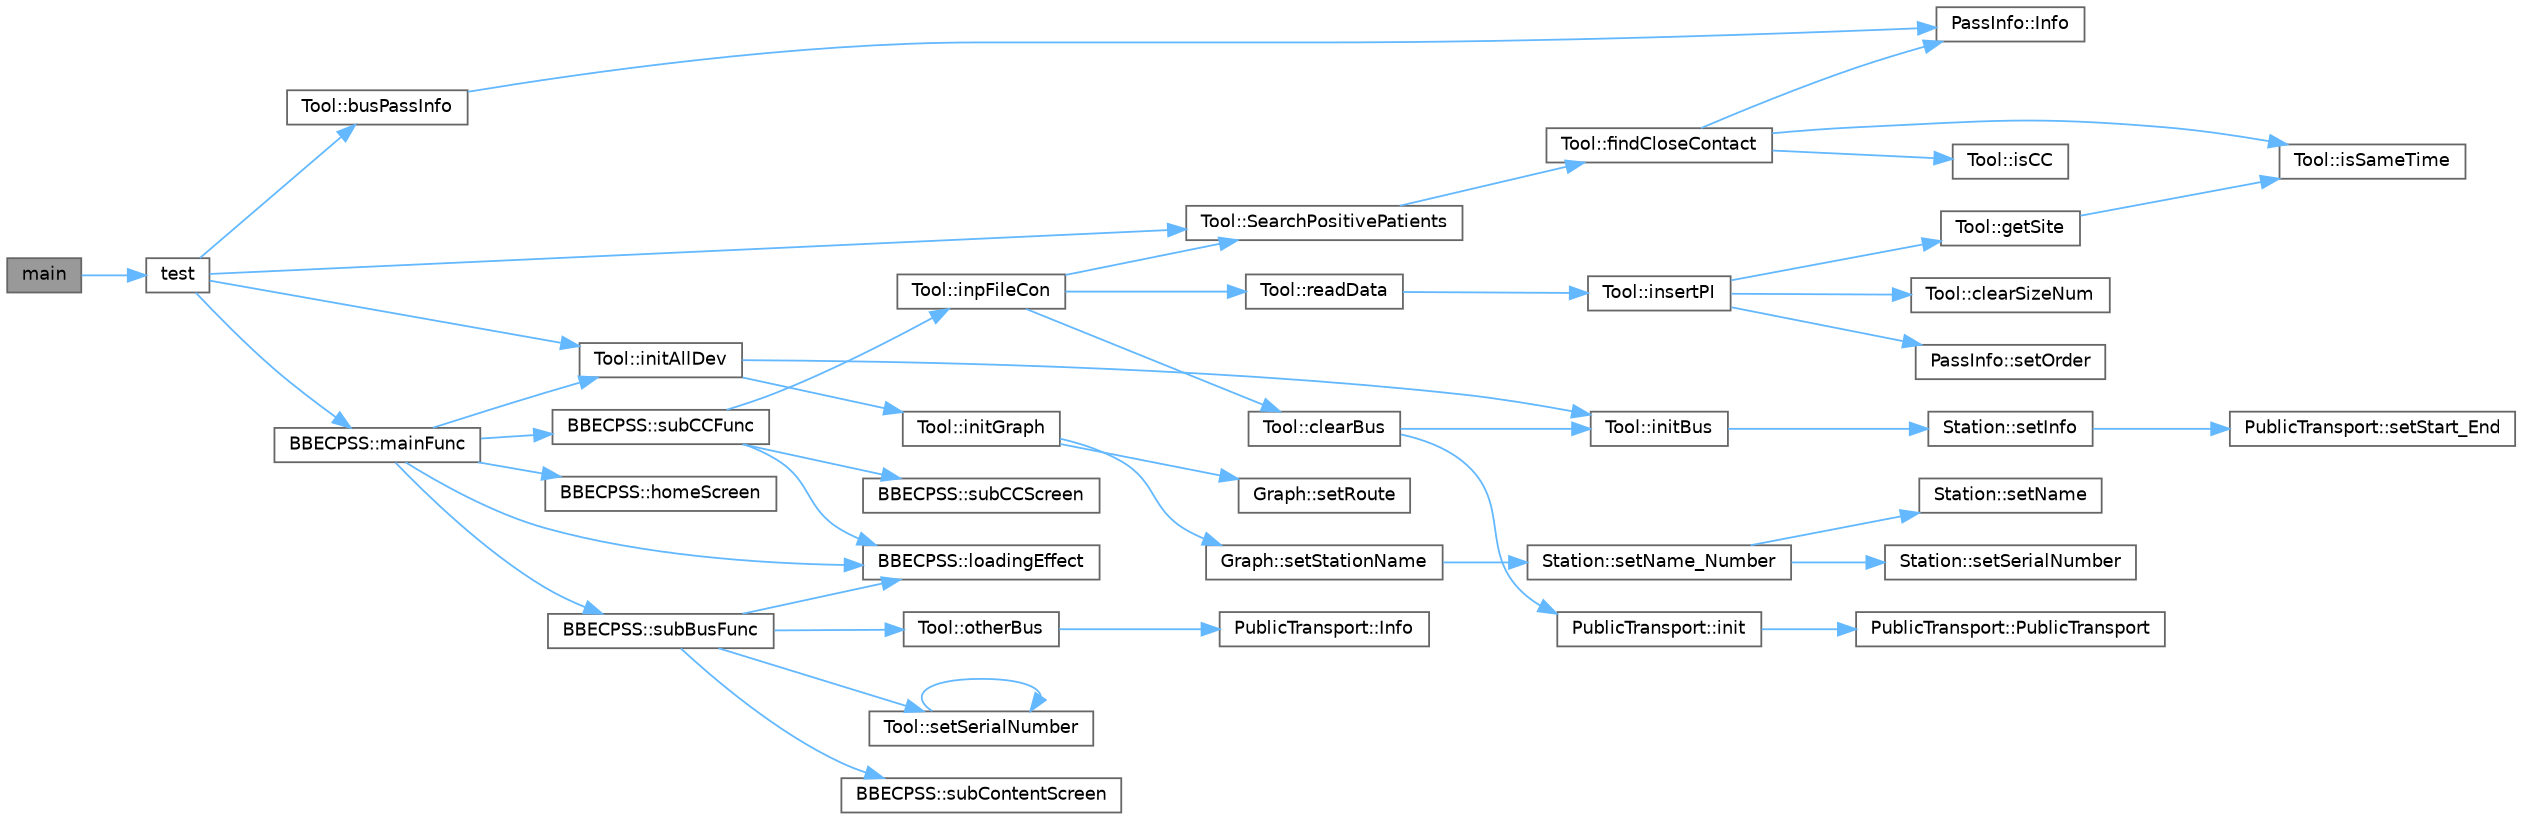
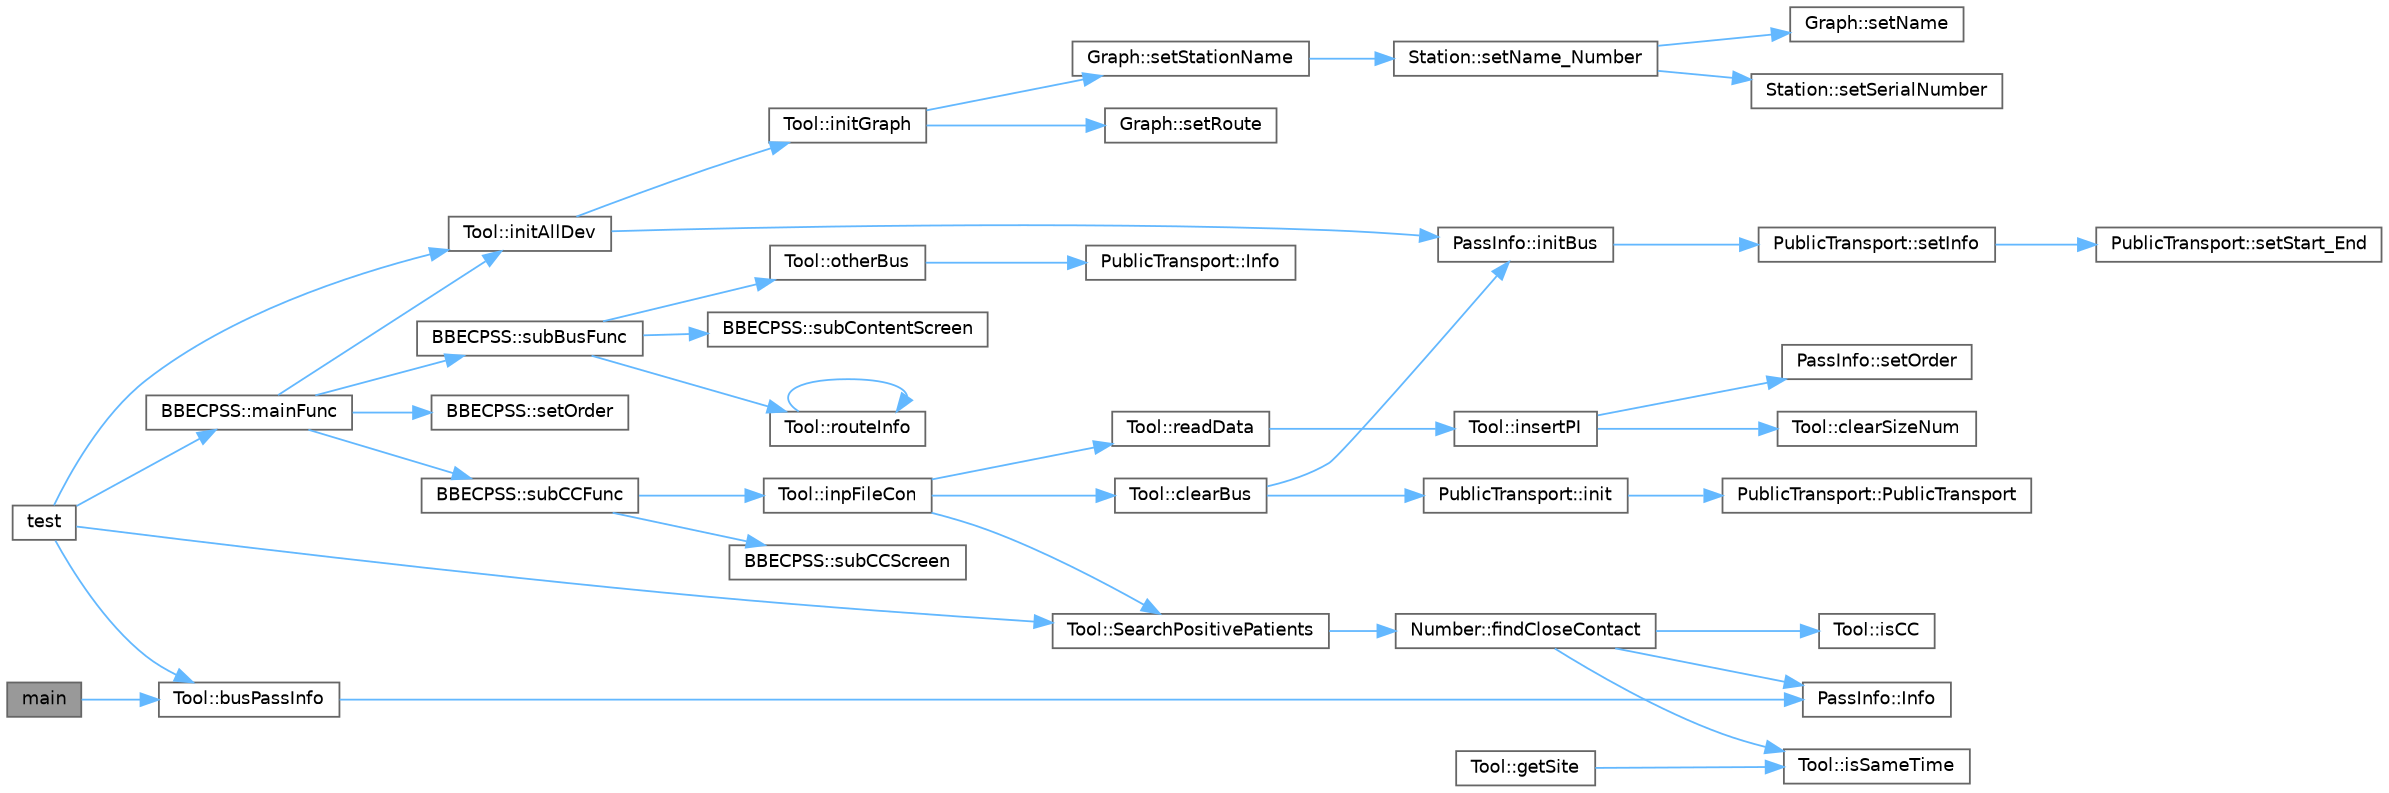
(1659, 145) -> (1526, 631)
(1827, 262) -> none
(105, 275) -> (111, 700)
(1659, 429) -> (1526, 245)
(2010, 429) -> (1877, 245)
(661, 494) -> (530, 413)
(2010, 496) -> (1877, 24)
(981, 562) -> none
(981, 729) -> (848, 429)
